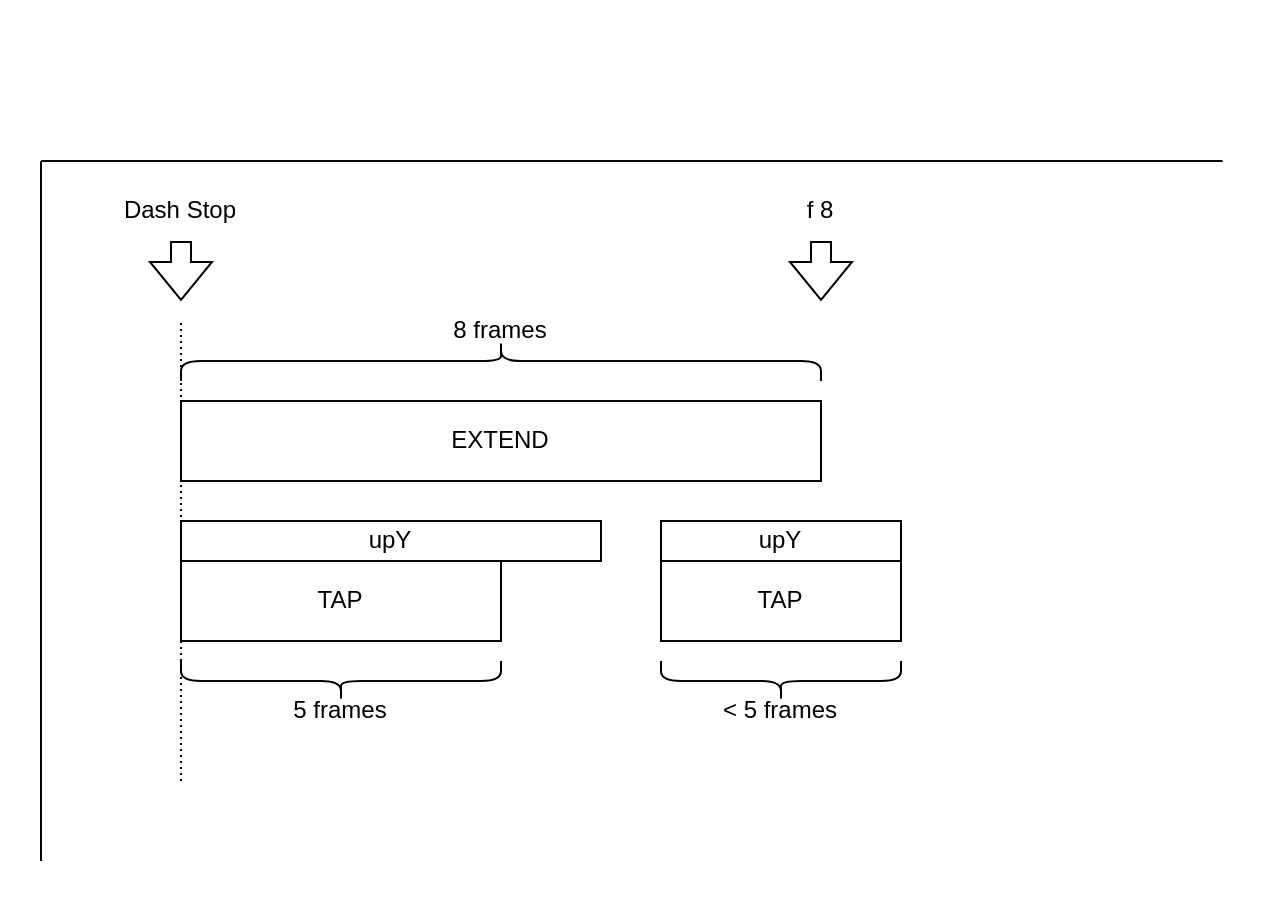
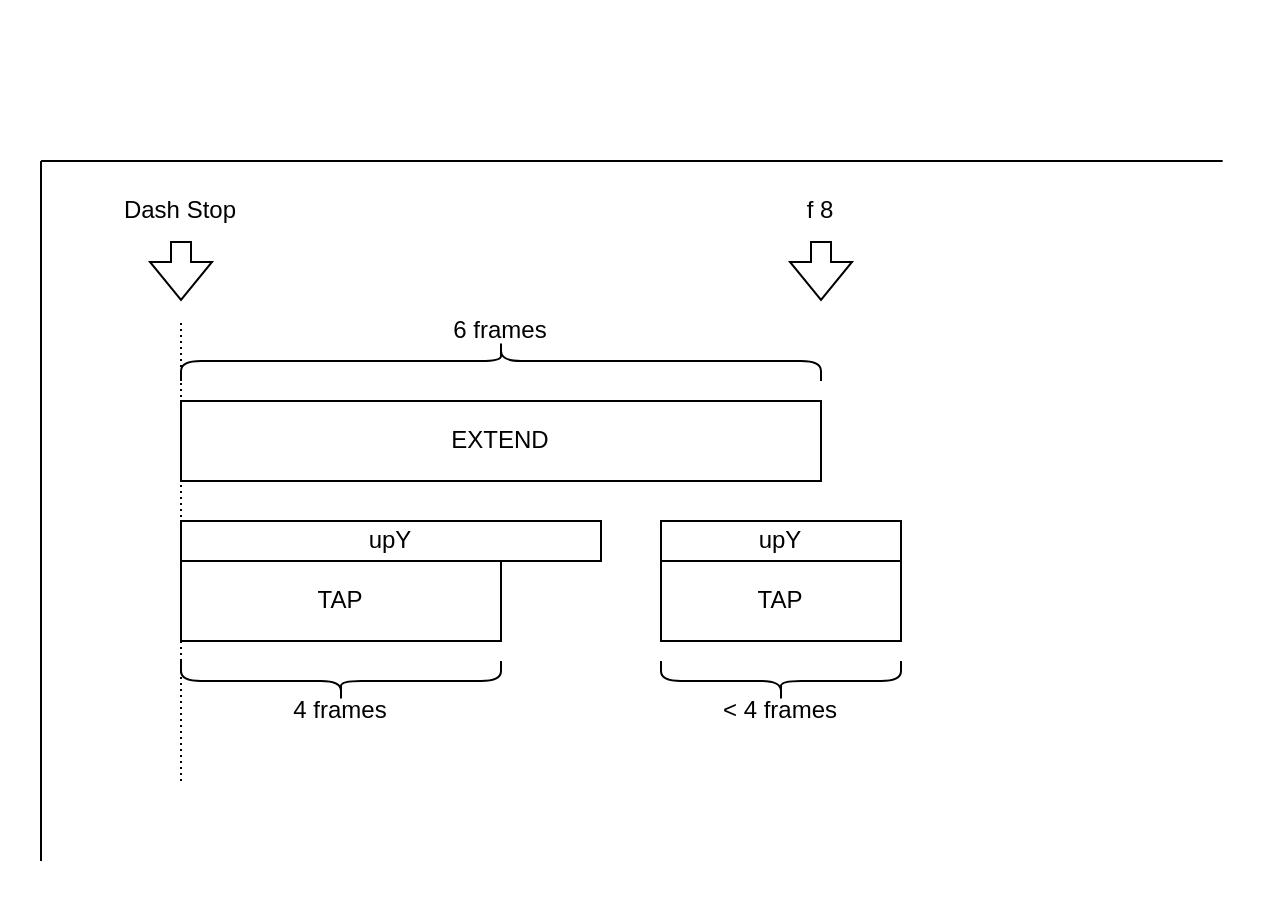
(501, 331) -> (501, 331)
(341, 711) -> (341, 711)
(781, 711) -> (781, 711)
